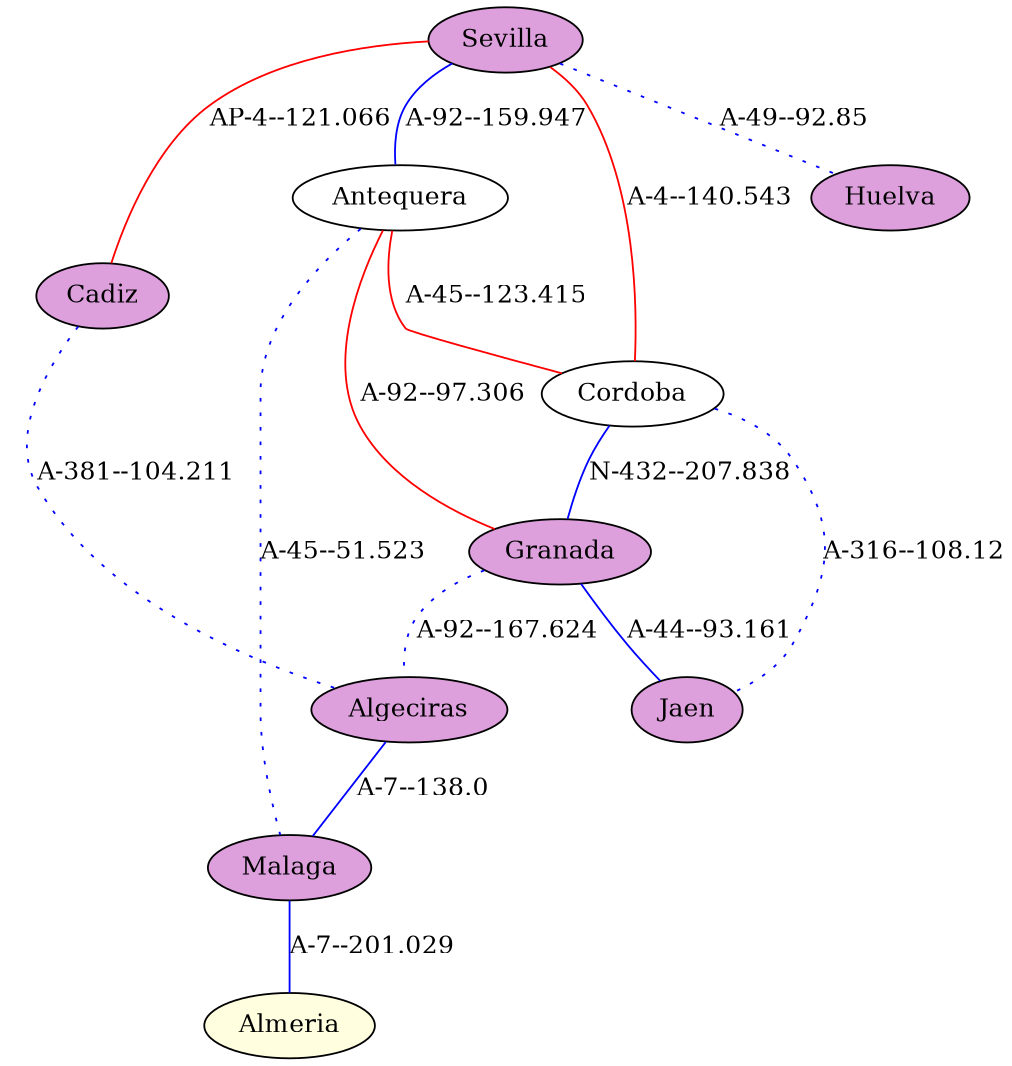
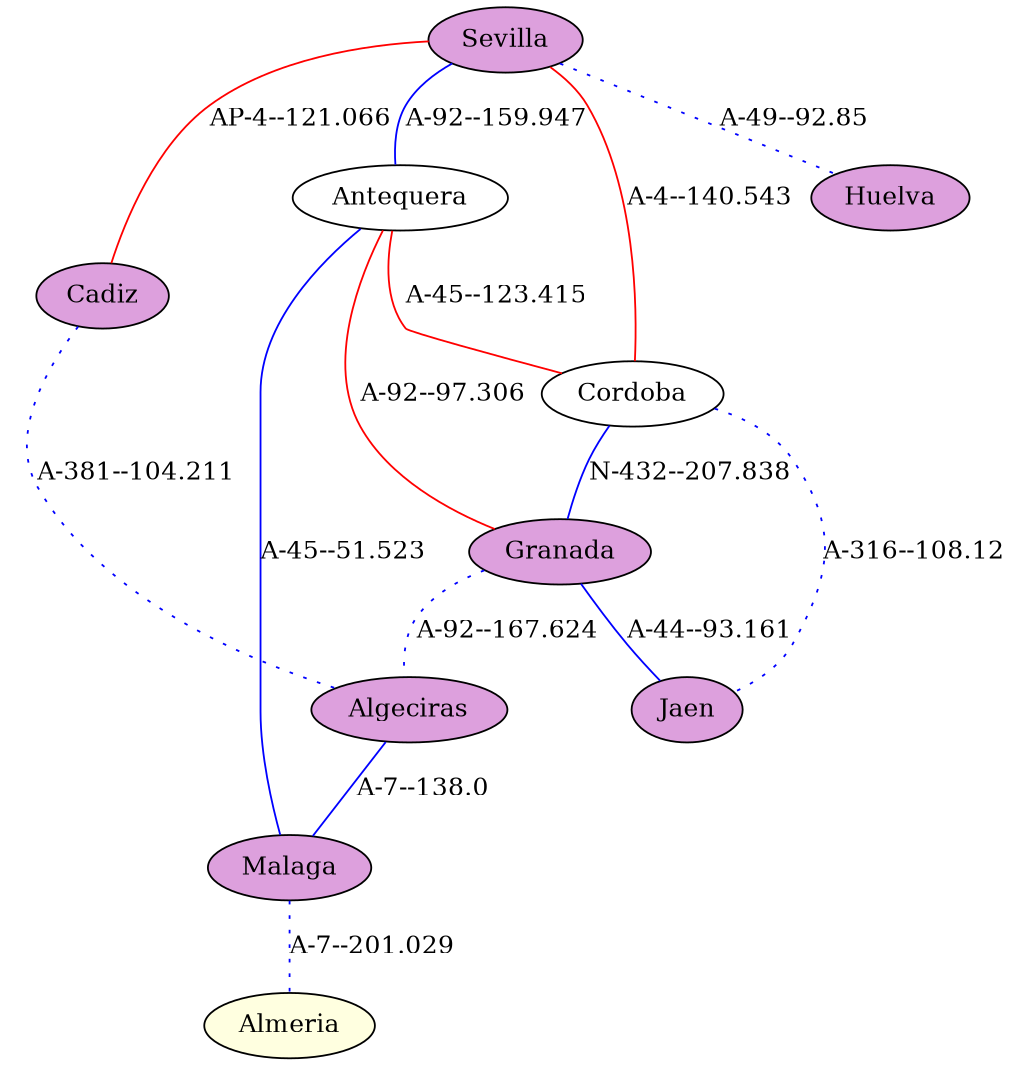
(261, 516) -> (261, 516)
(290, 947) -> (290, 947)
